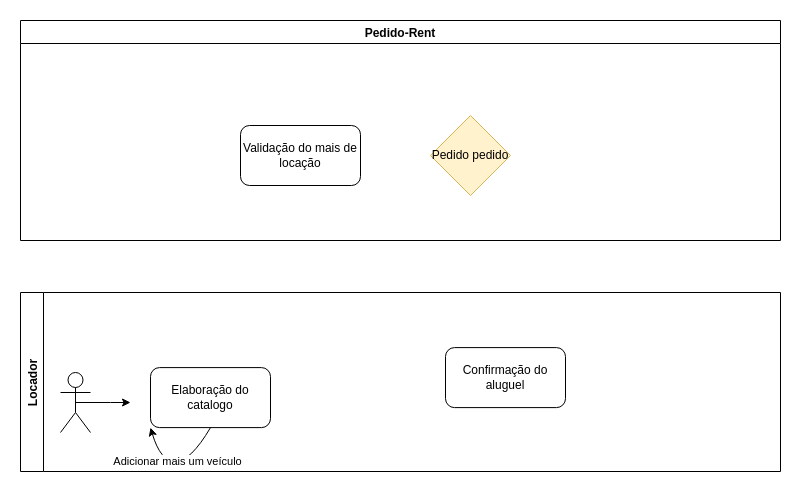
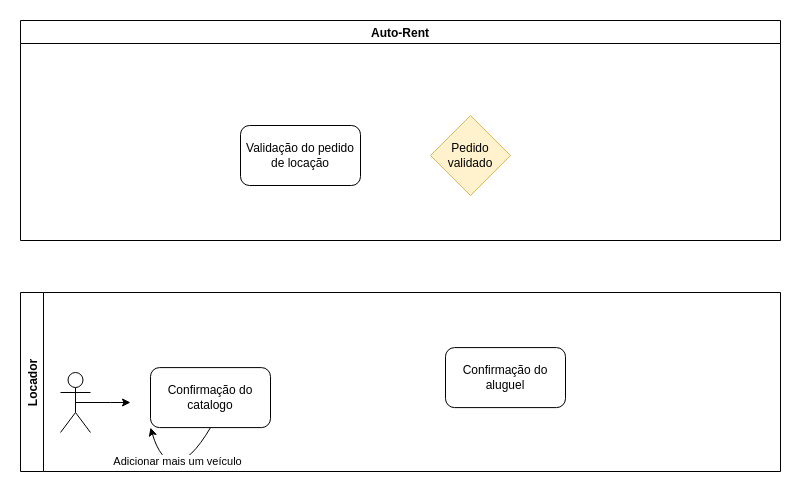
(400, 33) -> (400, 33)
(301, 156) -> (301, 156)
(471, 156) -> (471, 156)
(211, 398) -> (211, 398)
